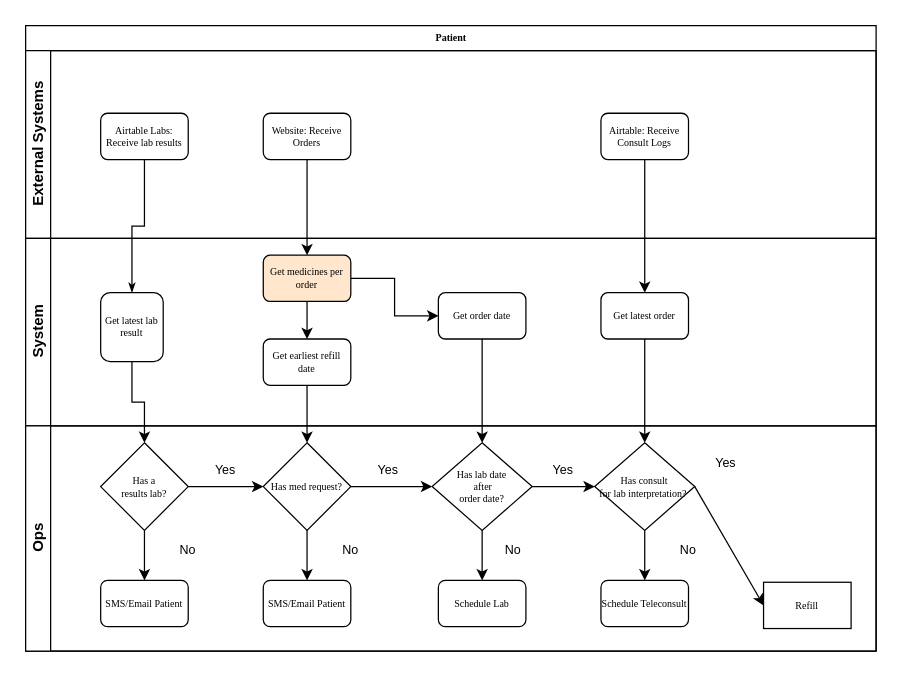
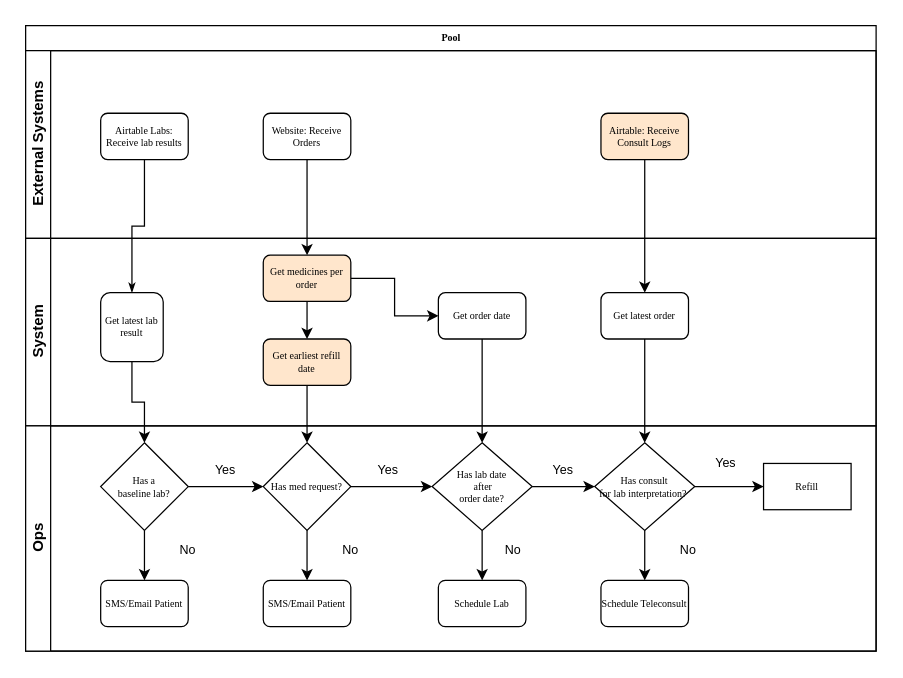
(451, 38) -> (451, 38)
(644, 136) -> (644, 136)
(307, 362) -> (307, 362)
(144, 487) -> (144, 487)
(807, 605) -> (807, 486)
